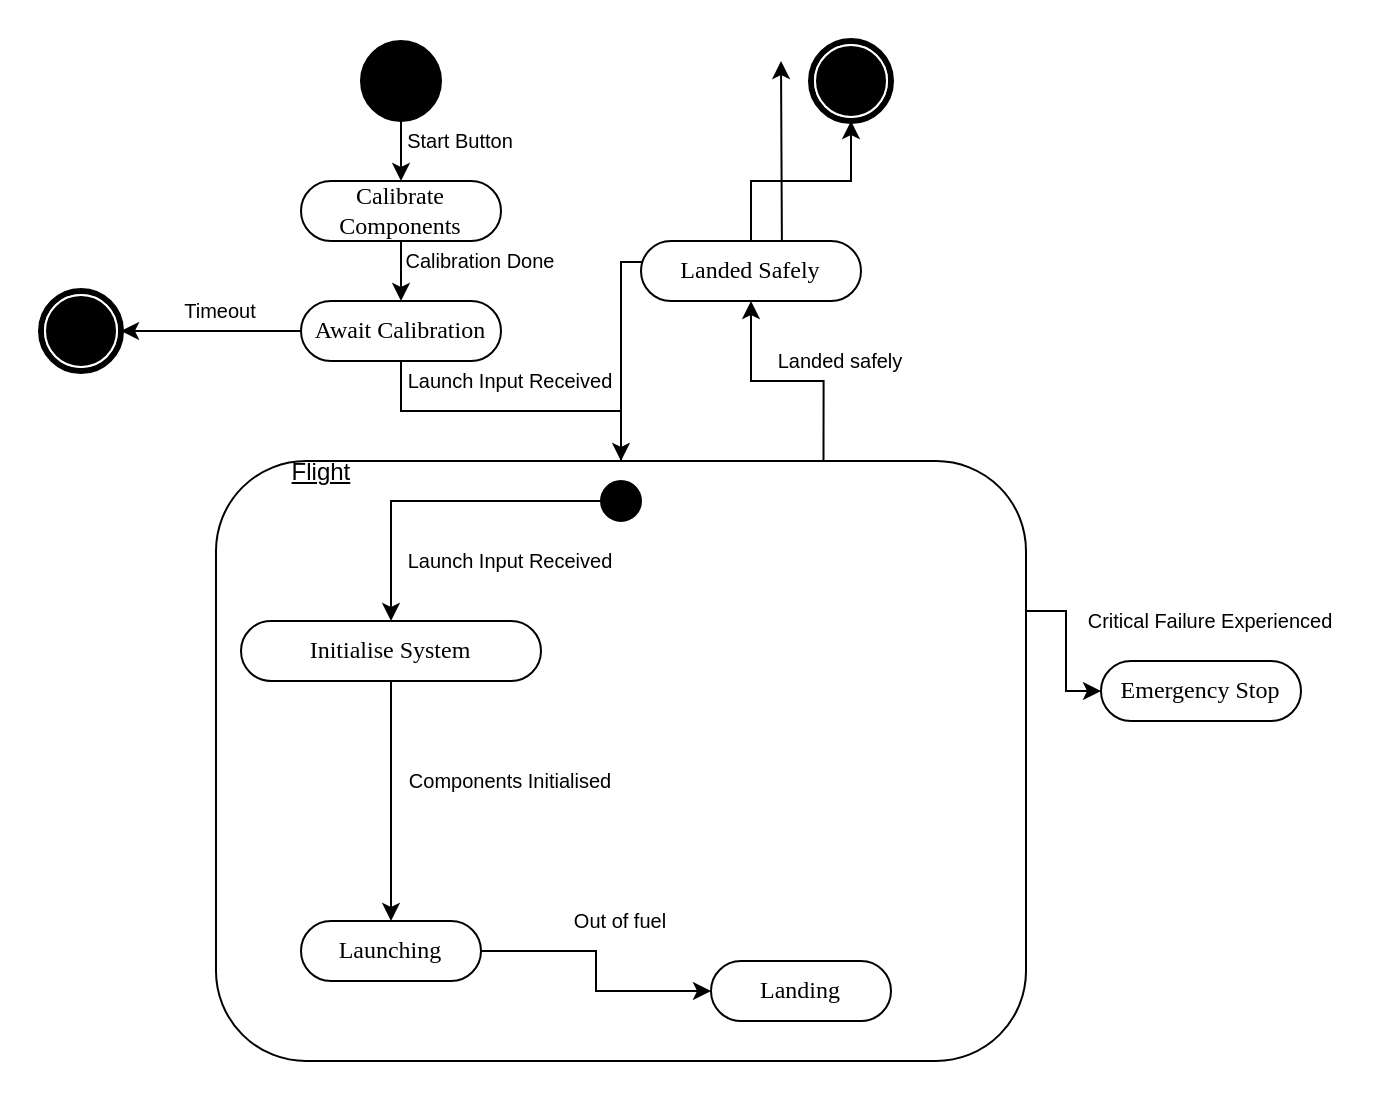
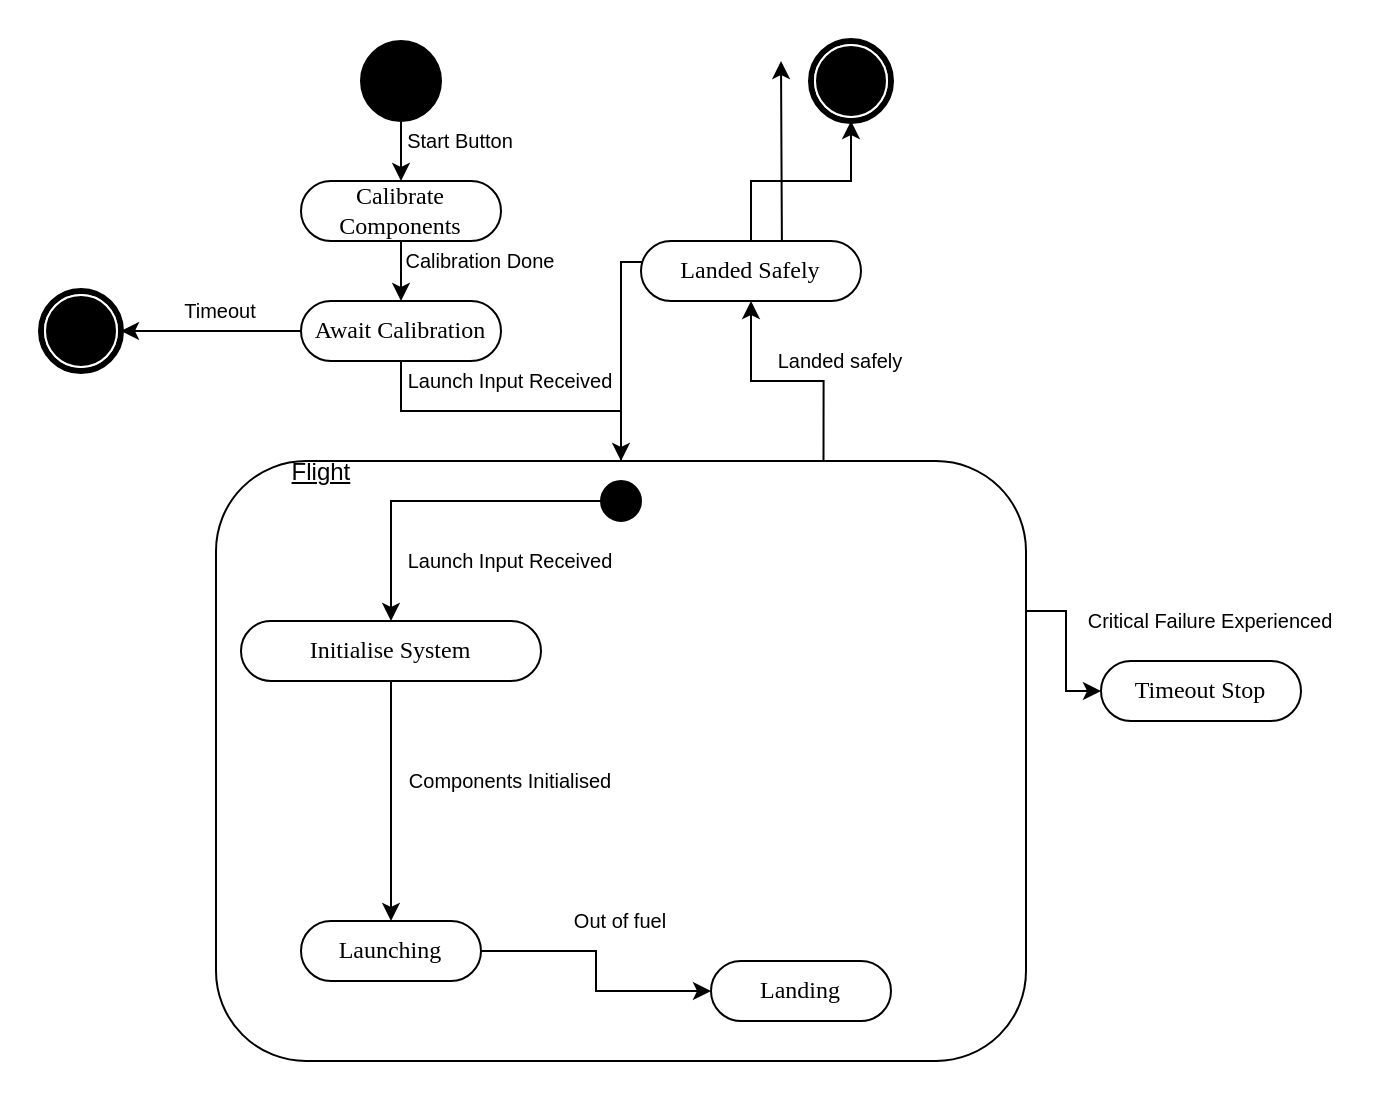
(1201, 691) -> (1201, 691)
